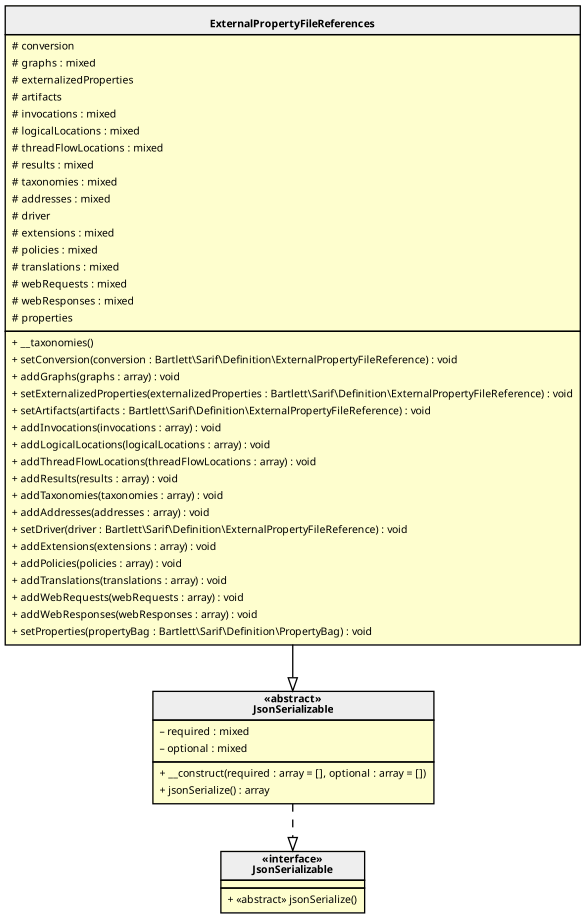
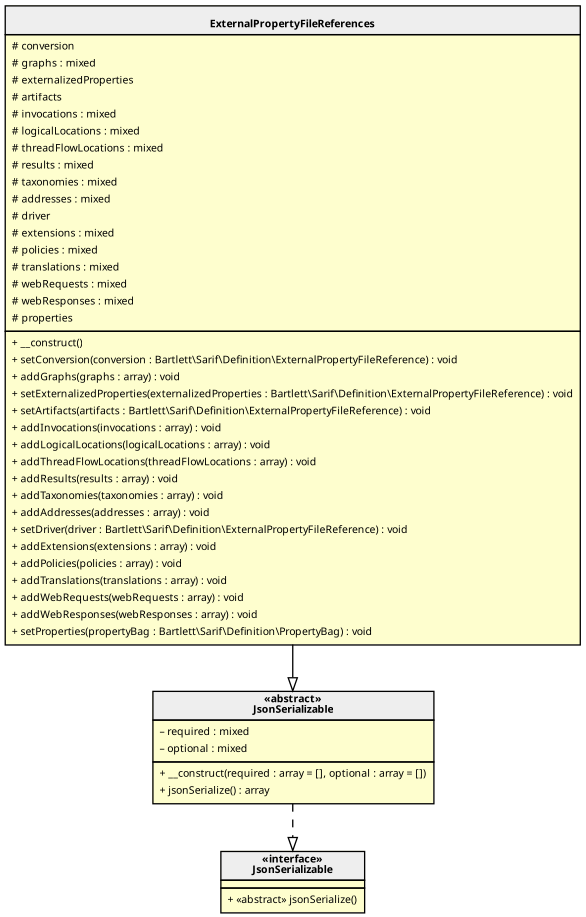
(53, 343) -> (48, 343)
